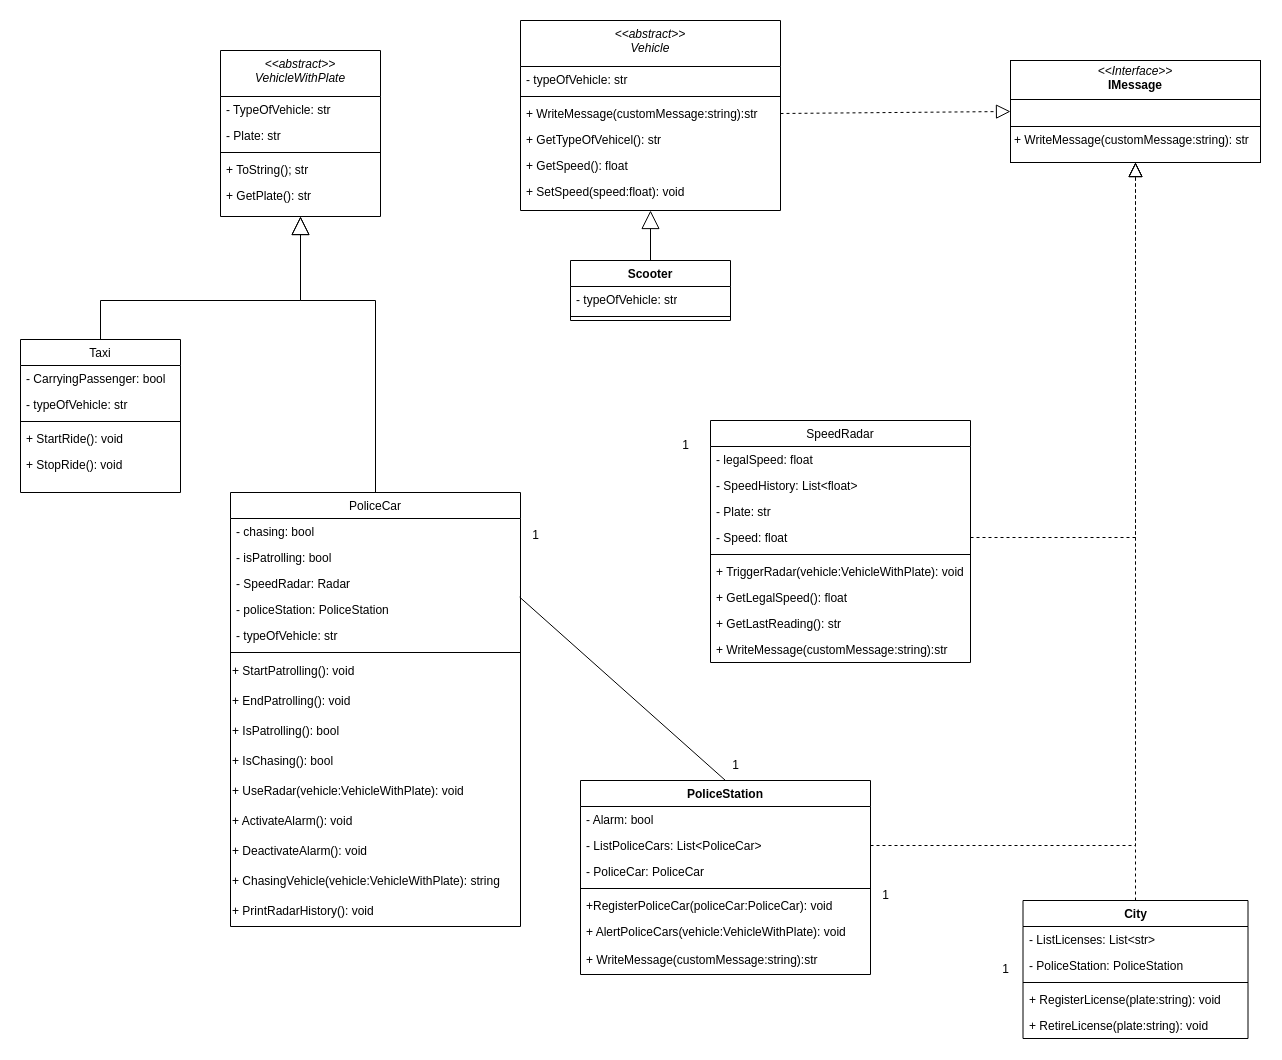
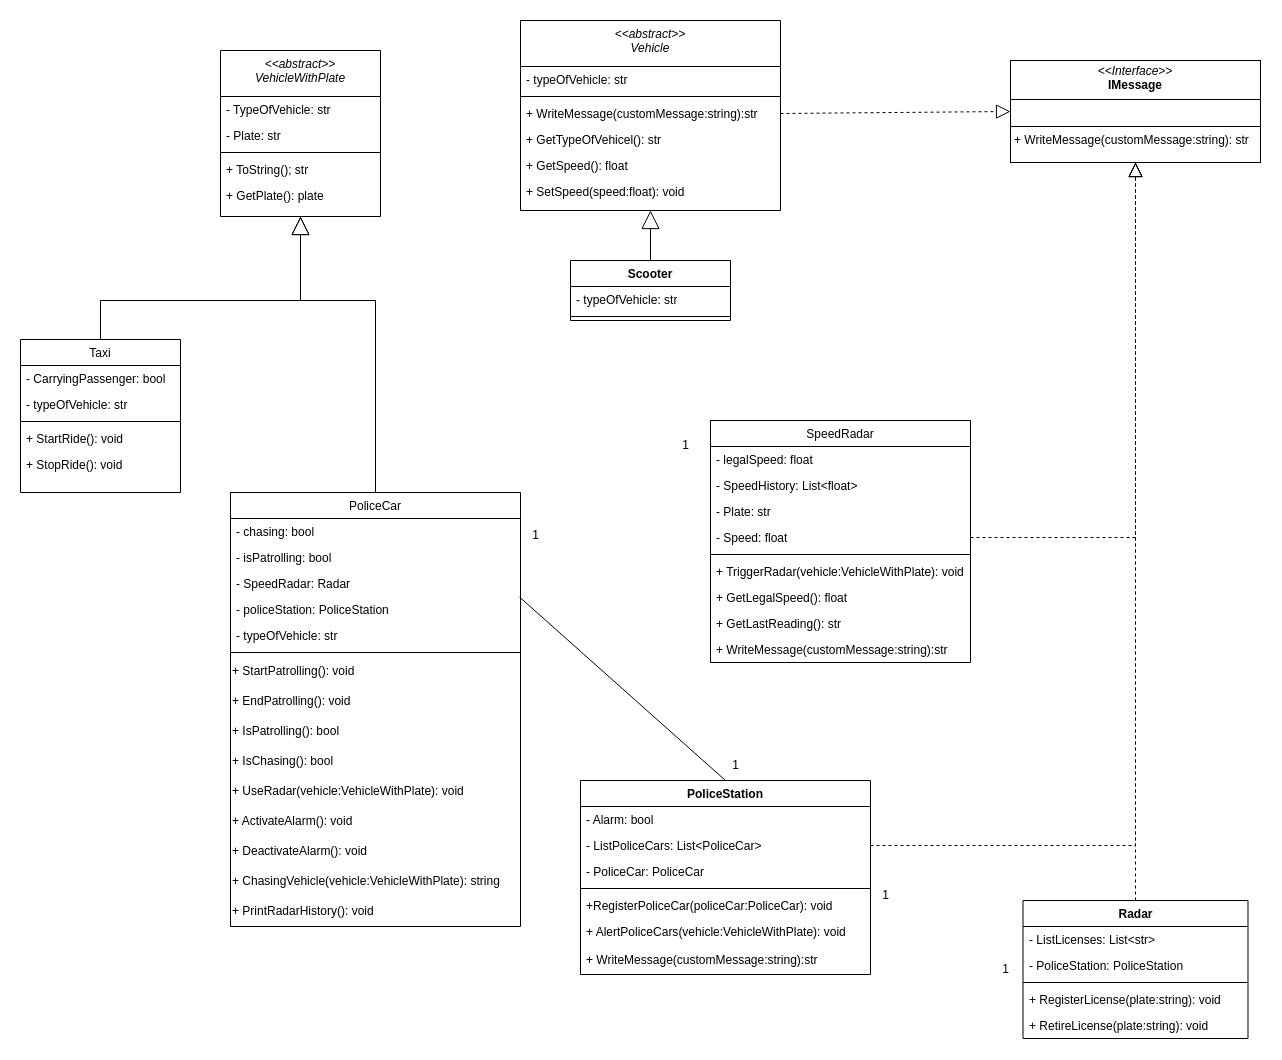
(277, 196) -> (282, 196)
(1136, 915) -> (1136, 915)
